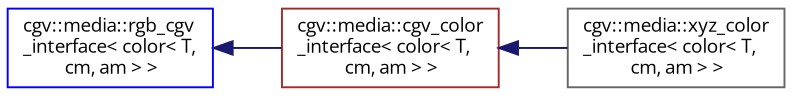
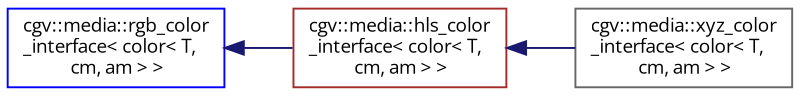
(110, 48) -> (116, 48)
(390, 48) -> (400, 48)
